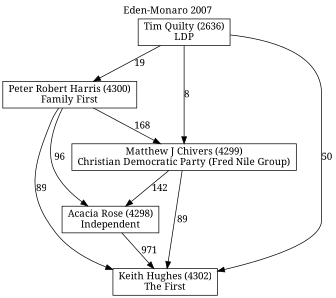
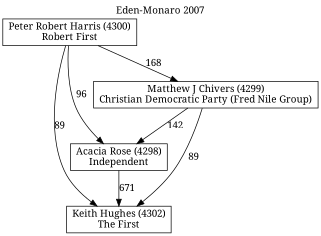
(184, 32) -> none
(70, 95) -> (70, 32)
(149, 251) -> (127, 188)
